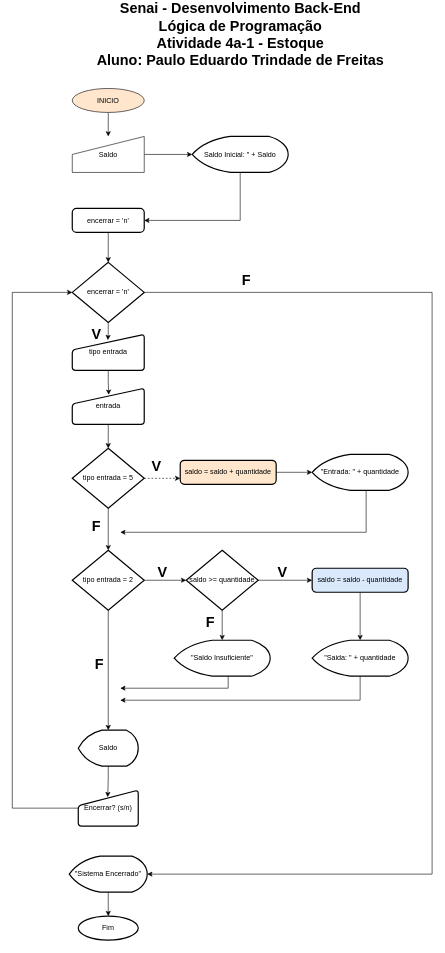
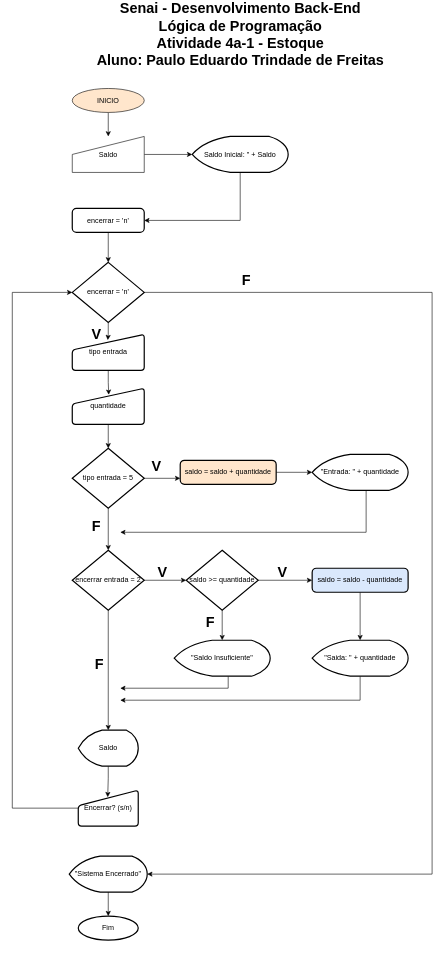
(108, 407) -> (108, 407)
(160, 479) -> (160, 479)
(108, 581) -> (108, 581)
